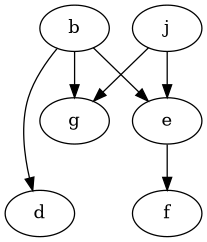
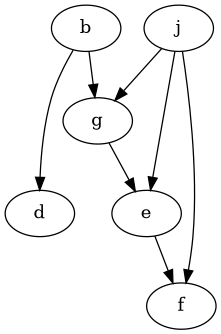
(115, 69) -> (119, 161)
none -> (194, 161)
